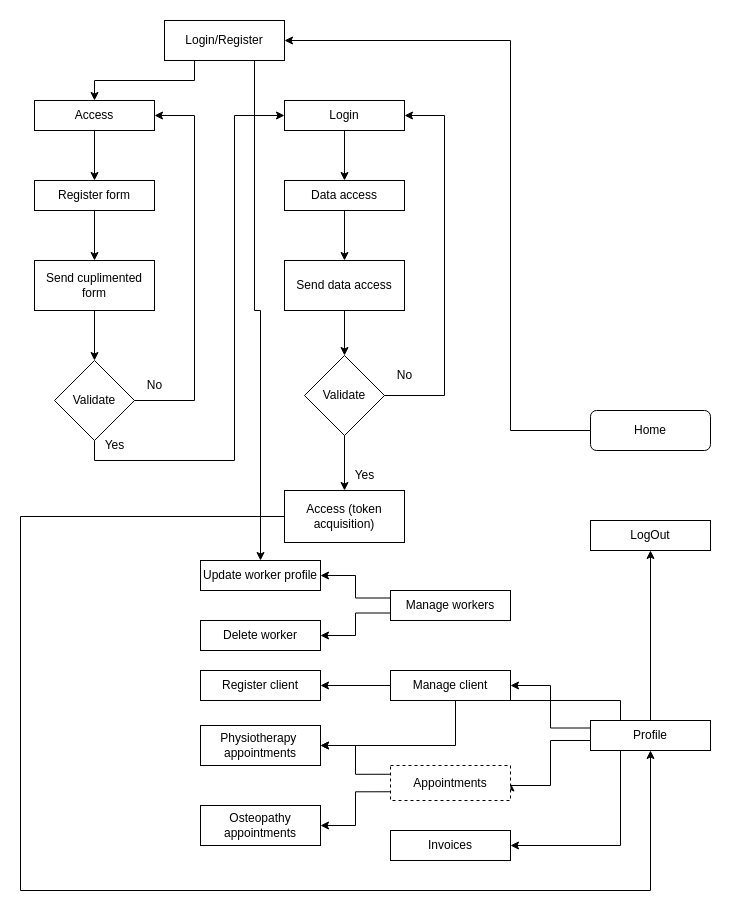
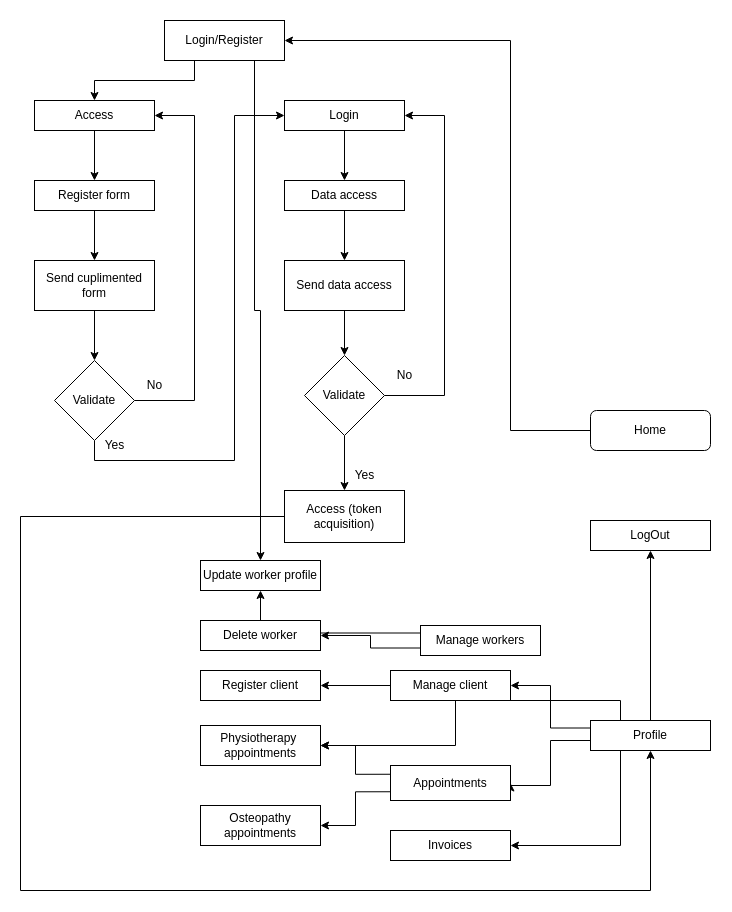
(451, 606) -> (481, 641)
(451, 783) -> (451, 783)
